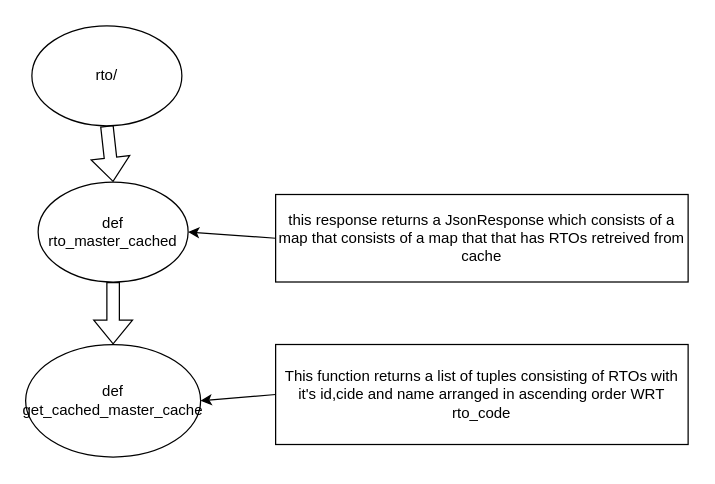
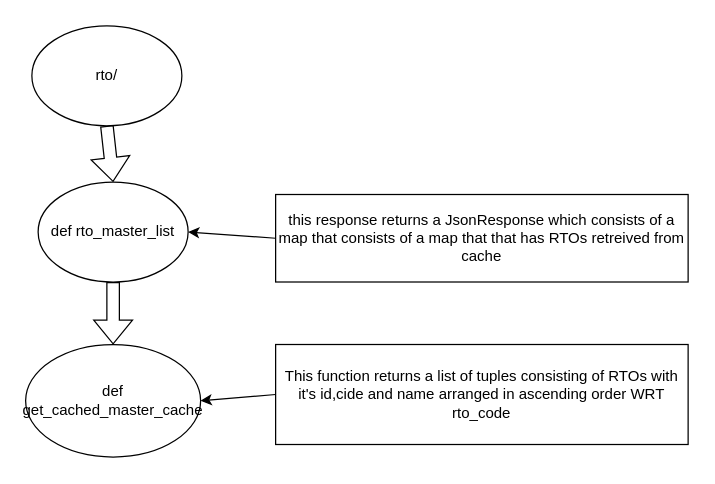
(113, 232) -> (113, 232)
